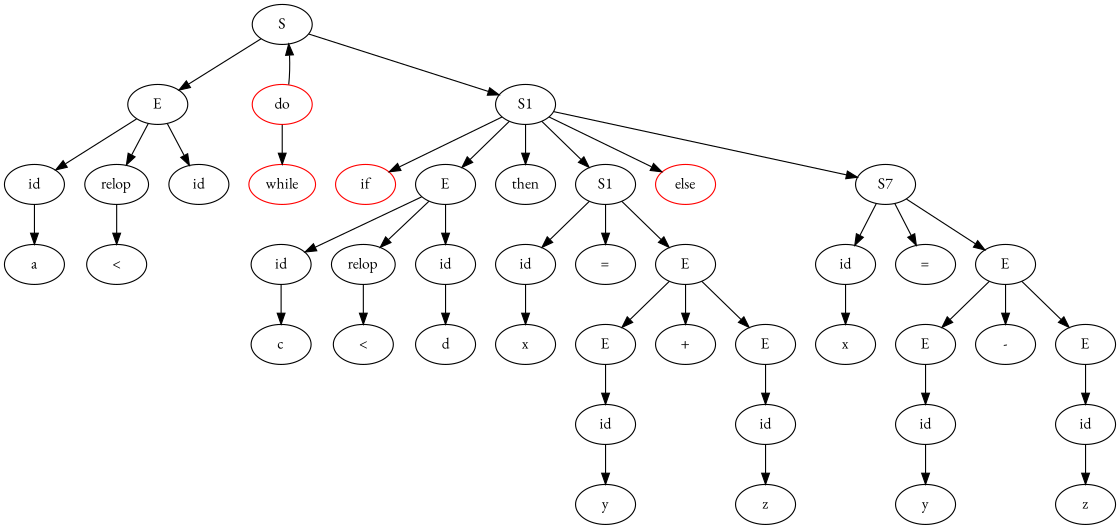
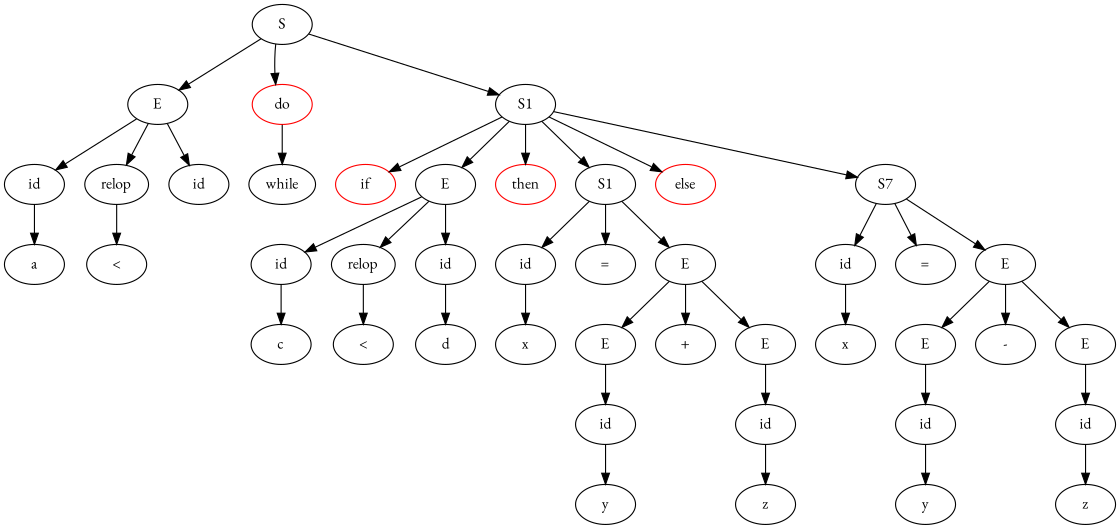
(290, 70) -> (275, 59)
(282, 184) -> (282, 184)
(526, 184) -> (526, 184)
